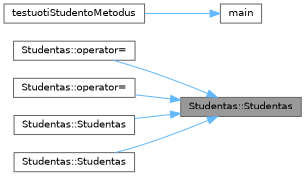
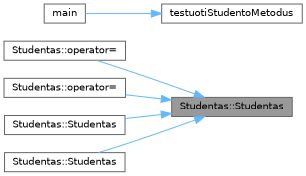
(177, 14) -> (118, 14)
